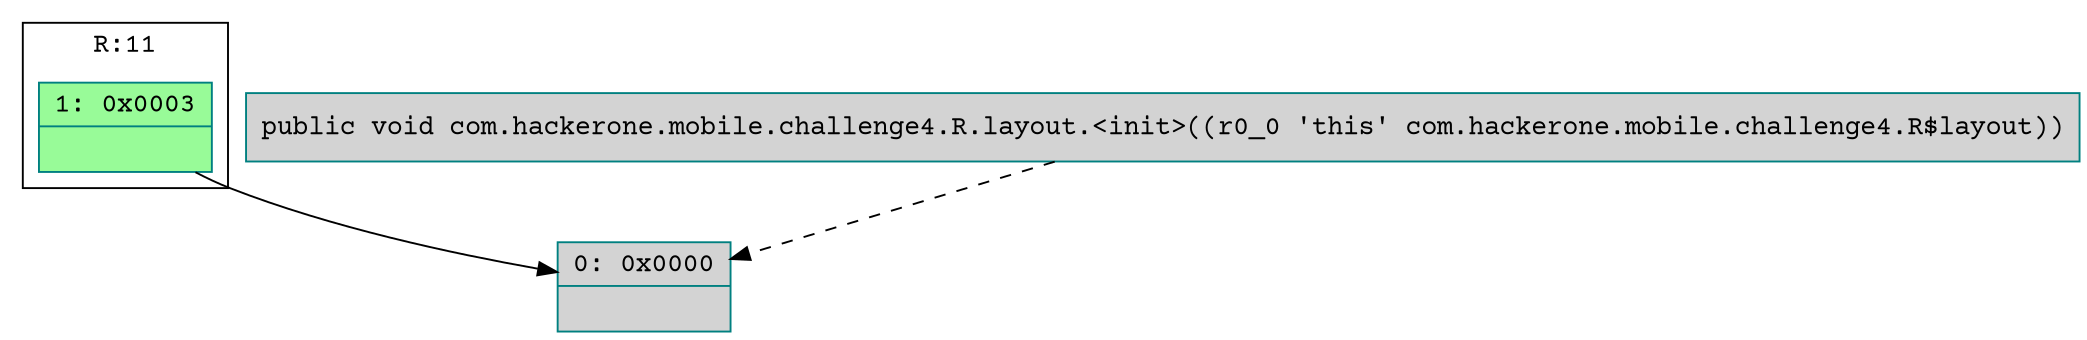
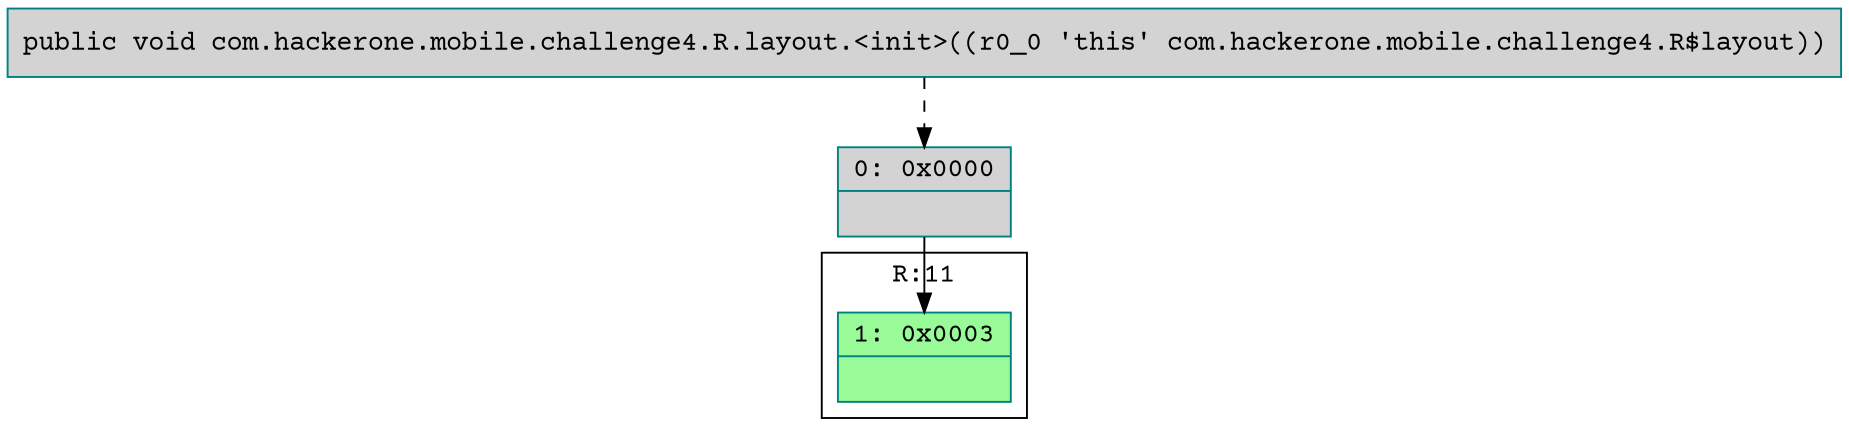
(364, 231) -> (924, 265)
